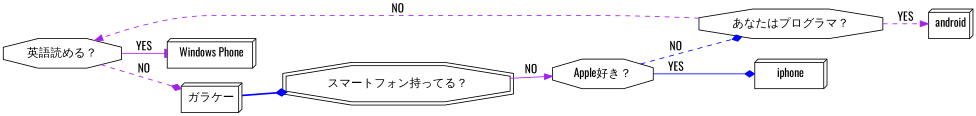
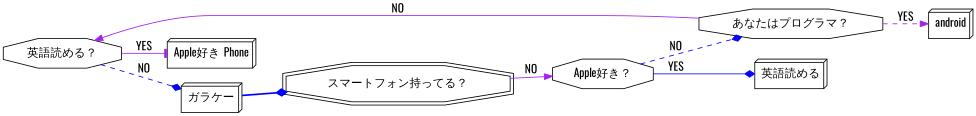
(399, 16) -> (399, 16)
(212, 53) -> (212, 53)
(791, 74) -> (791, 74)
(136, 75) -> (136, 75)
